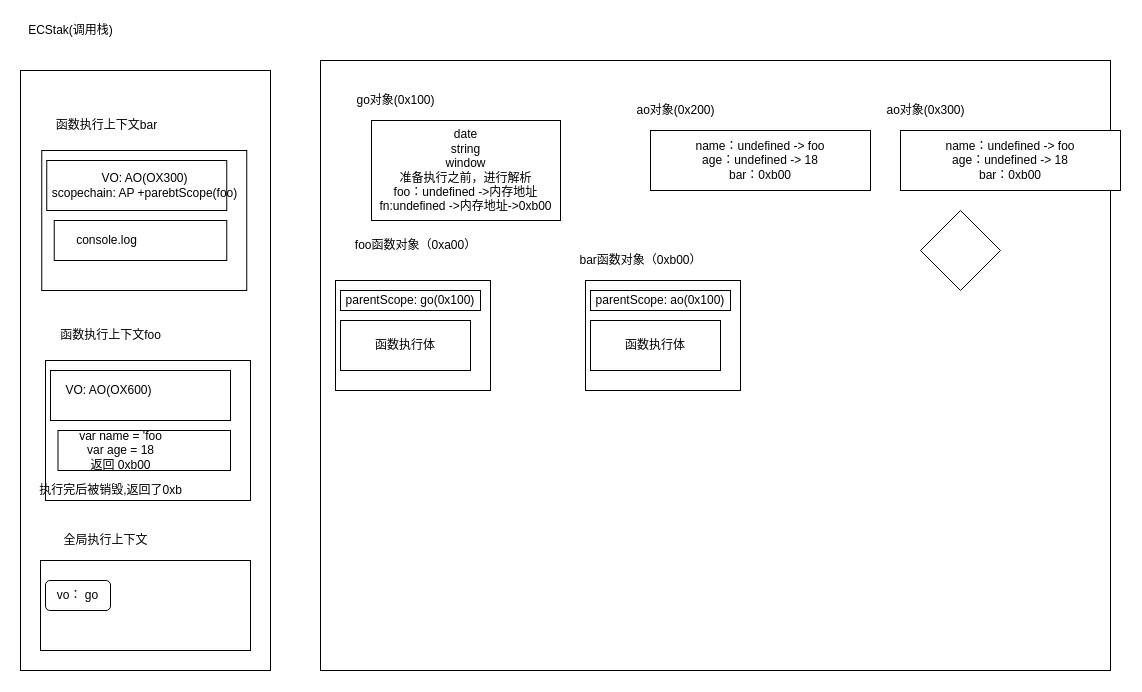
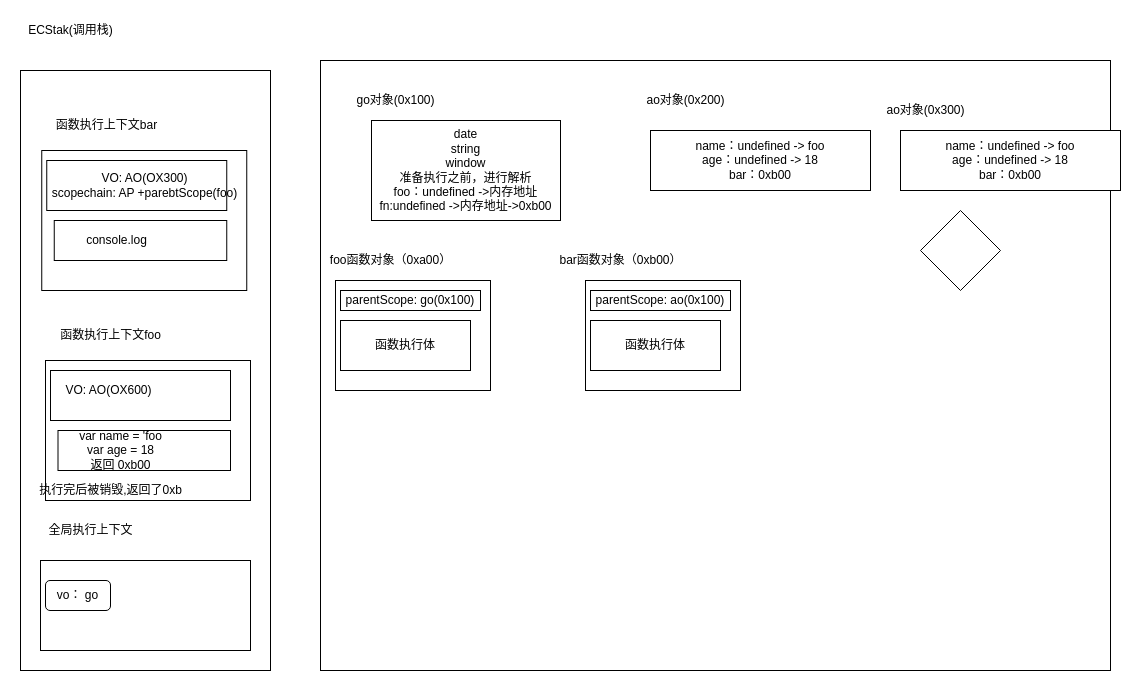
(676, 111) -> (686, 101)
(107, 241) -> (117, 241)
(416, 246) -> (391, 261)
(641, 261) -> (621, 261)
(106, 541) -> (91, 531)
